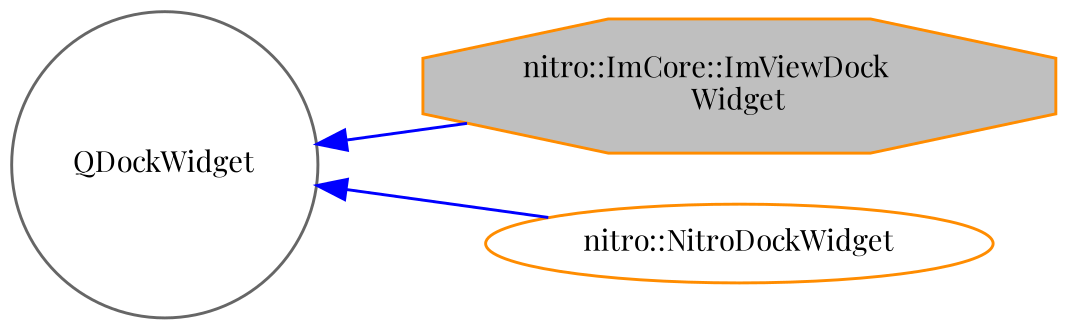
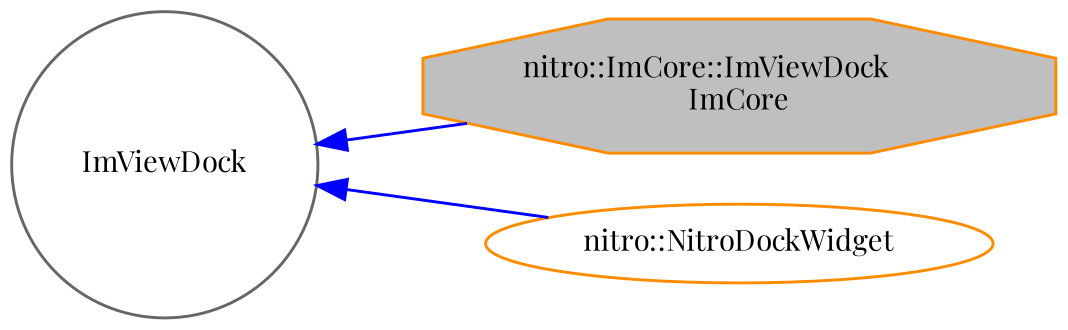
(739, 86) -> (739, 86)
(165, 165) -> (165, 165)
